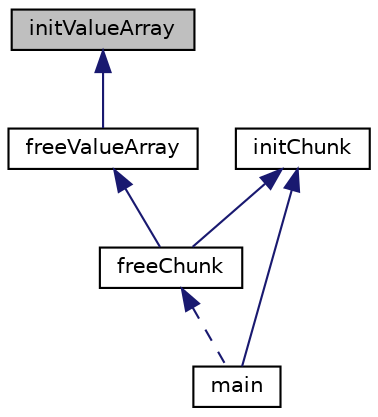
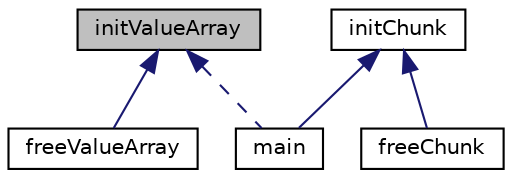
(143, 218) -> none
(209, 337) -> (232, 97)
